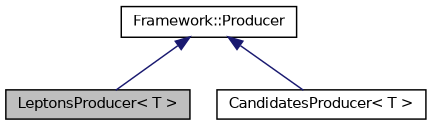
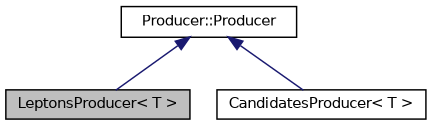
(209, 22) -> (209, 22)
